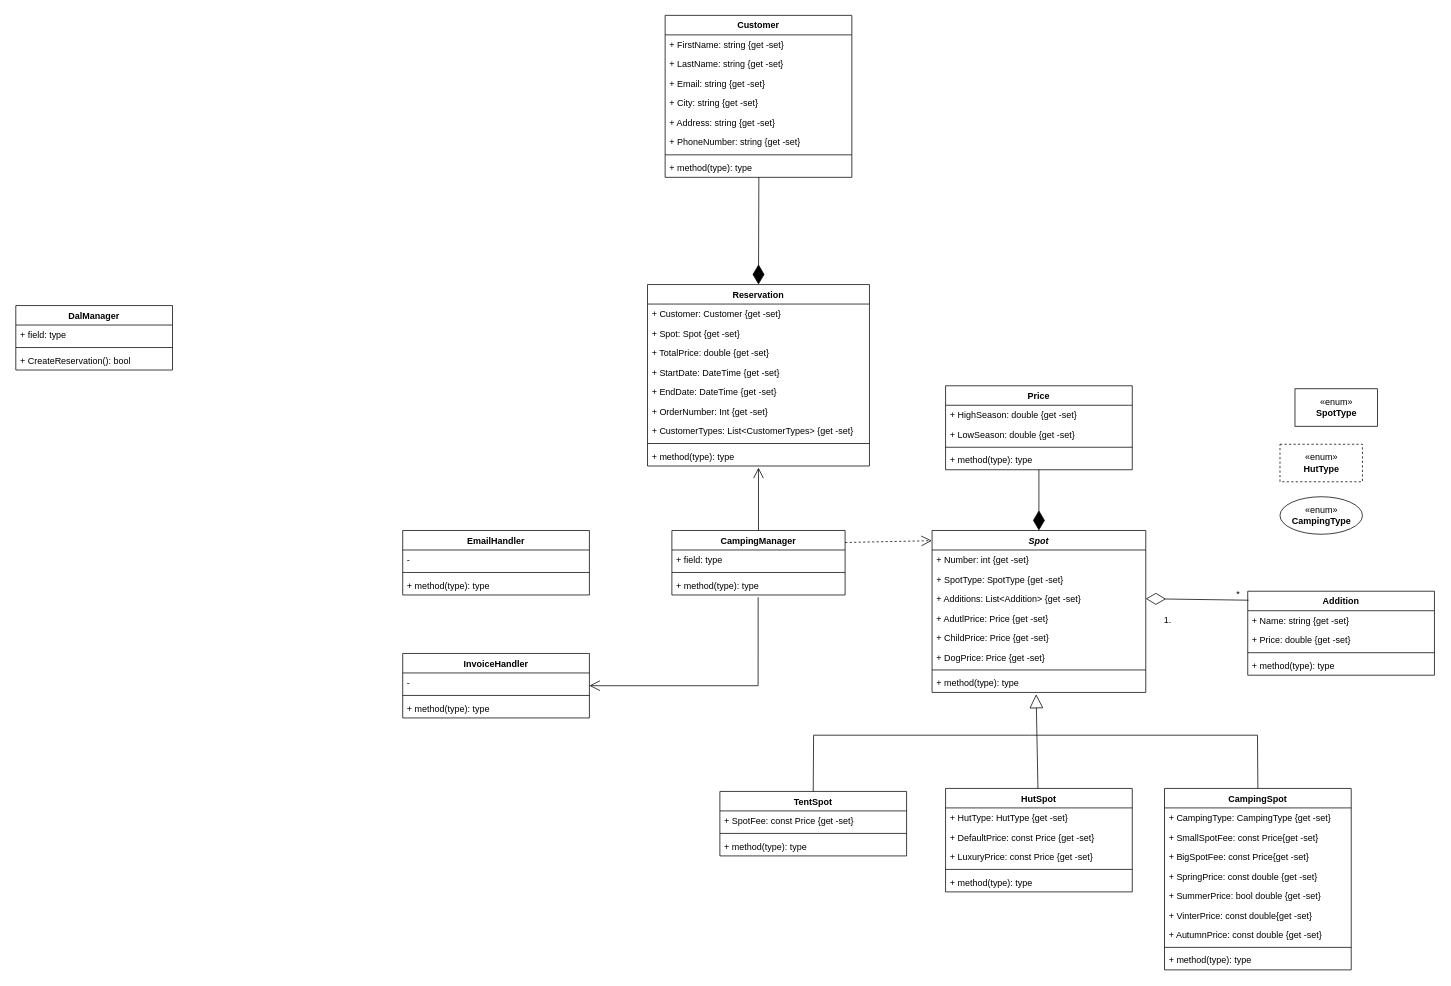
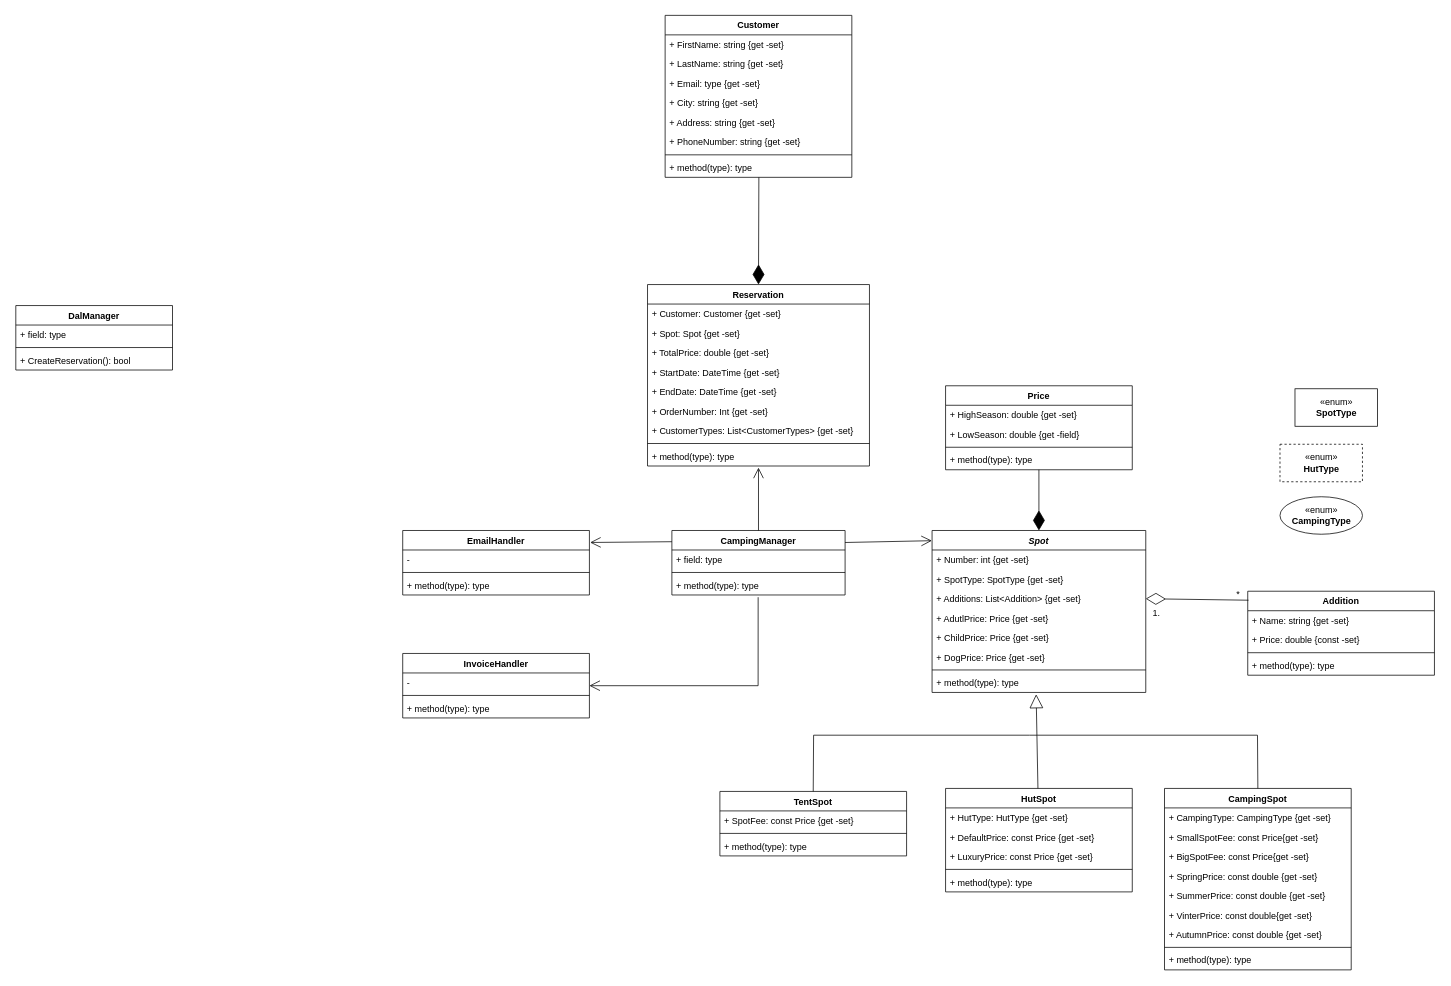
(725, 84) -> (721, 84)
(1018, 435) -> (1021, 435)
none -> (614, 542)
(887, 542) -> (887, 542)
(1167, 621) -> (1156, 613)
(1309, 641) -> (1314, 641)
(1251, 896) -> (1255, 896)
